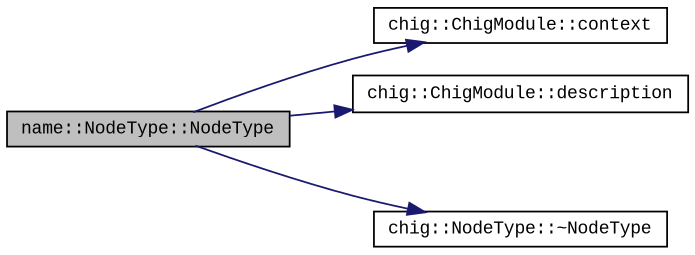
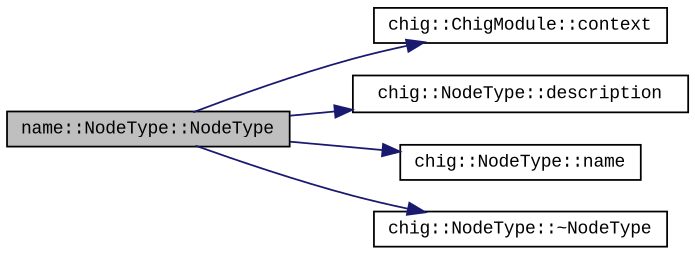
(521, 94) -> (521, 94)
none -> (521, 162)
